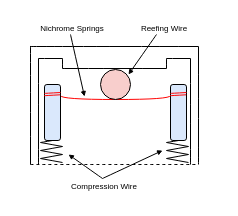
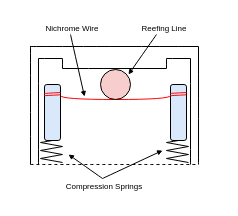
(73, 29) -> (73, 29)
(165, 29) -> (165, 29)
(105, 187) -> (105, 187)
